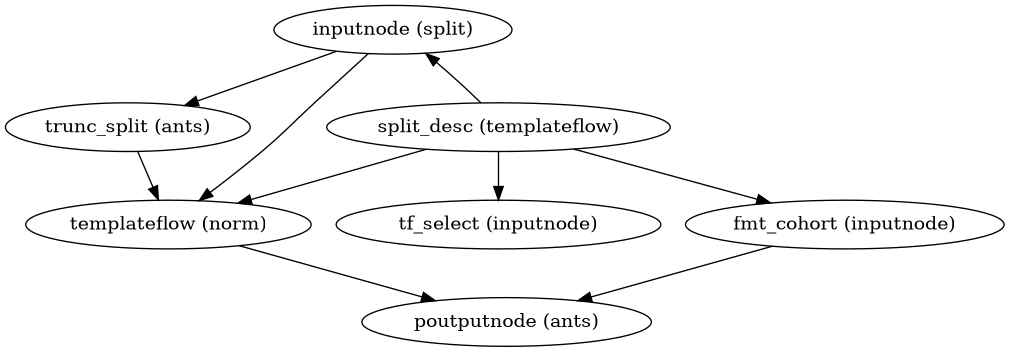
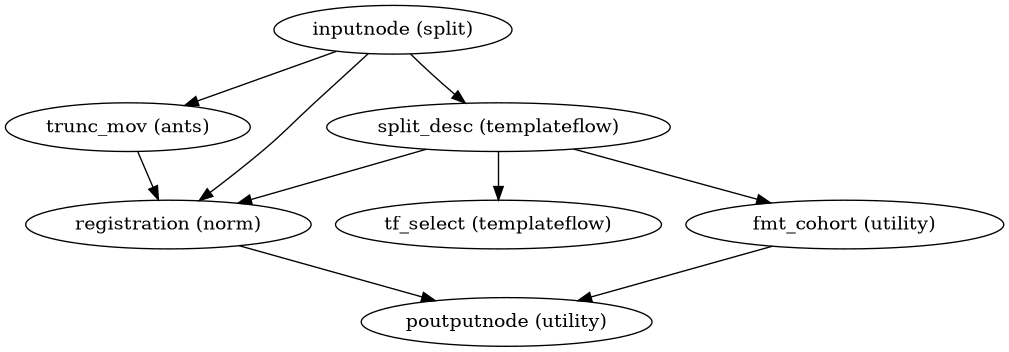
(459, 82) -> (432, 75)
(128, 127) -> (128, 127)
(168, 225) -> (168, 225)
(498, 225) -> (498, 225)
(845, 225) -> (845, 225)
(507, 322) -> (507, 322)
